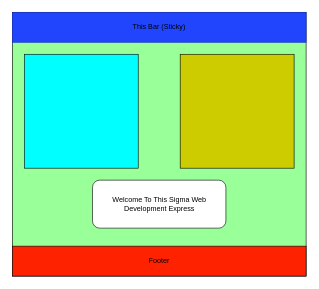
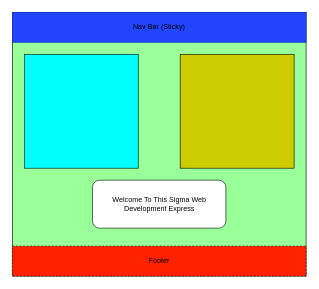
(159, 27) -> (159, 27)
(159, 261) -> (159, 261)
